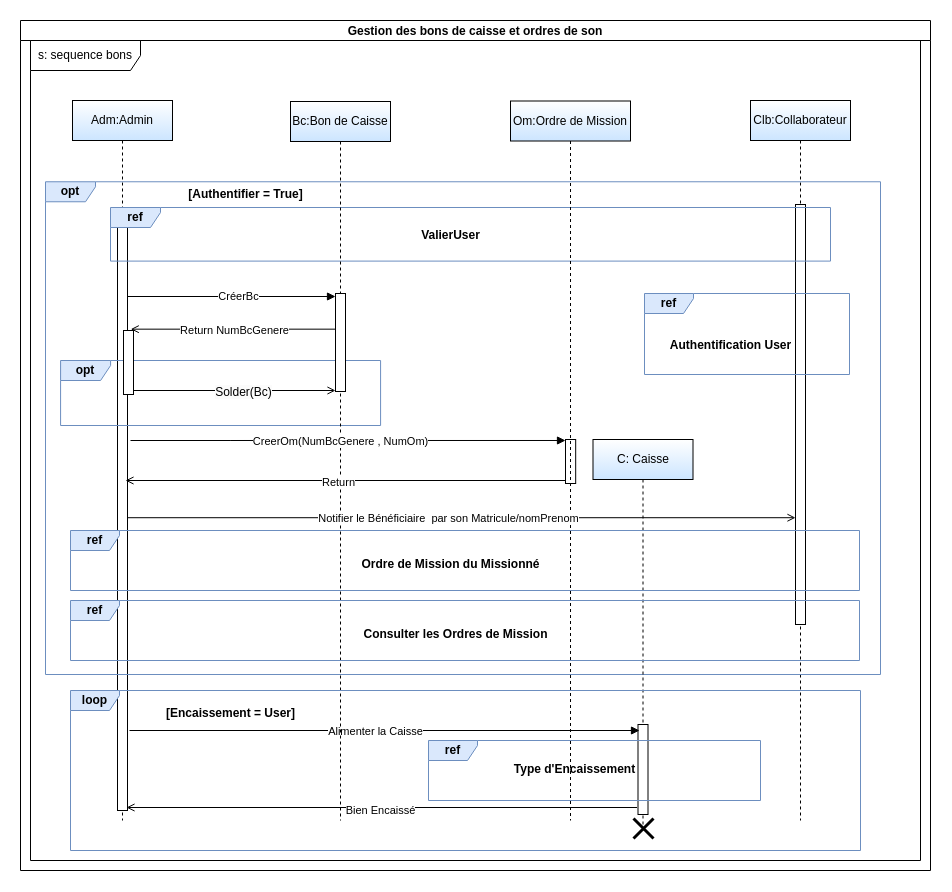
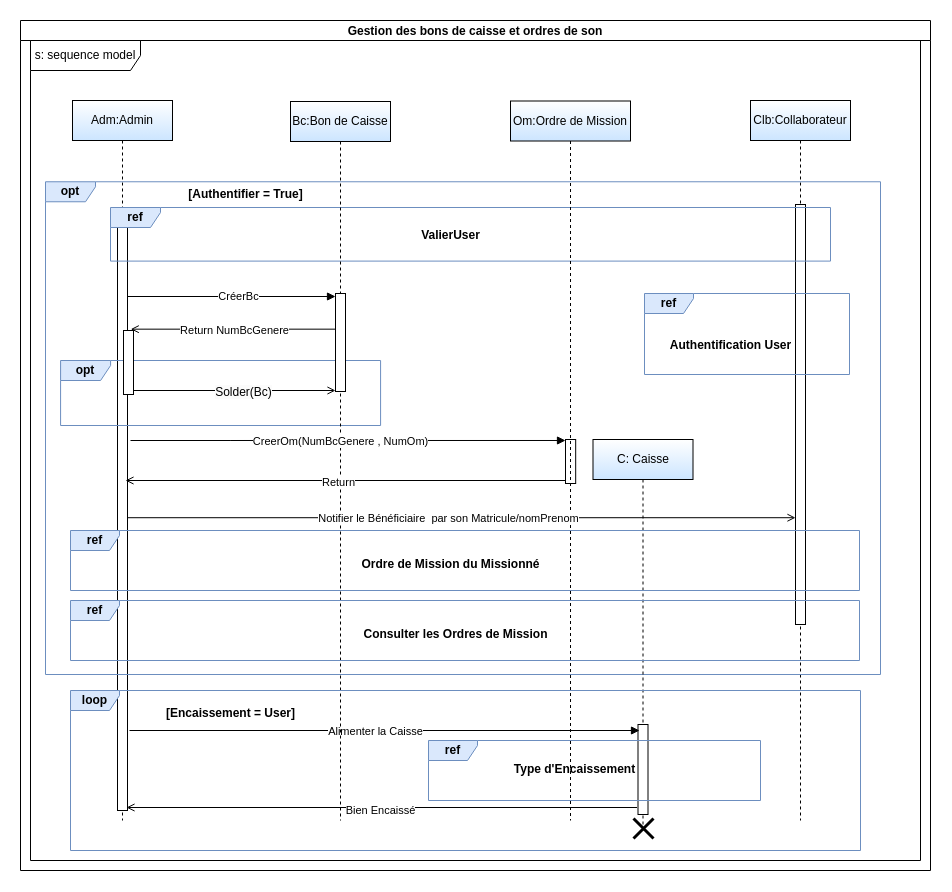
(86, 56) -> (86, 56)
